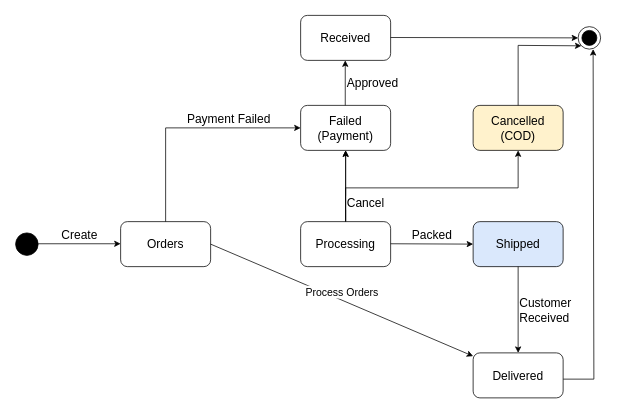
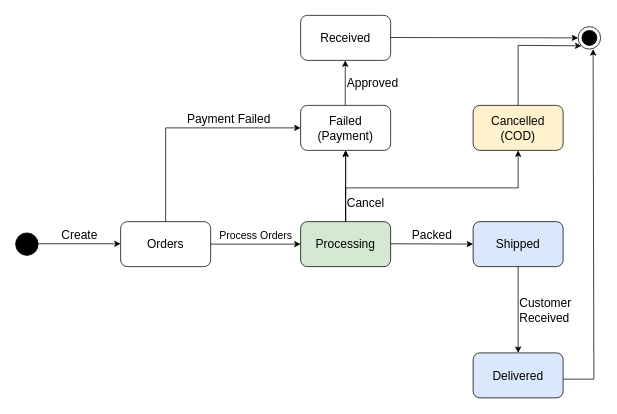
(345, 244) -> (345, 244)
(339, 299) -> (214, 244)
(518, 375) -> (518, 375)
